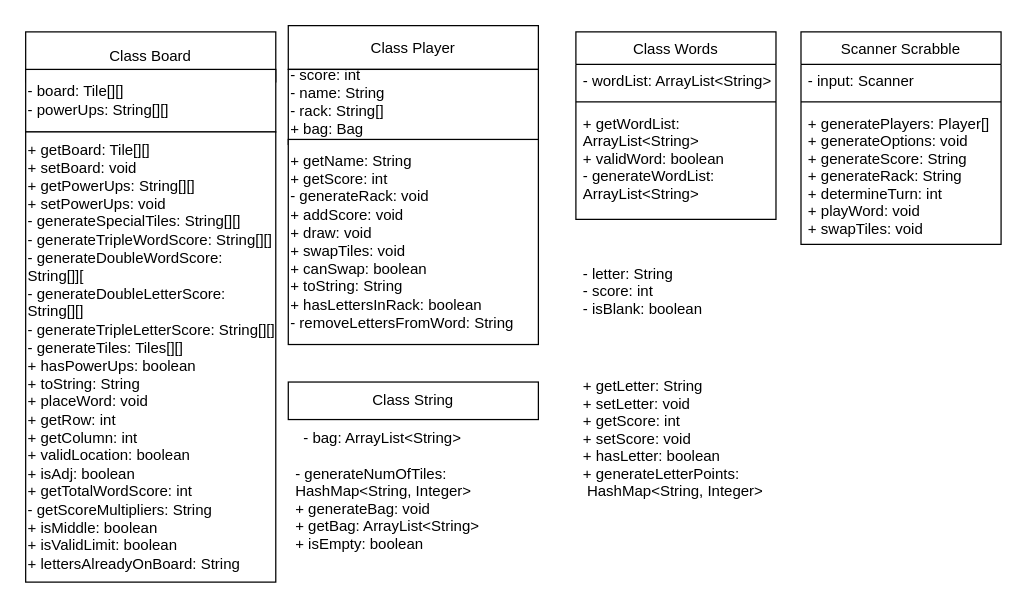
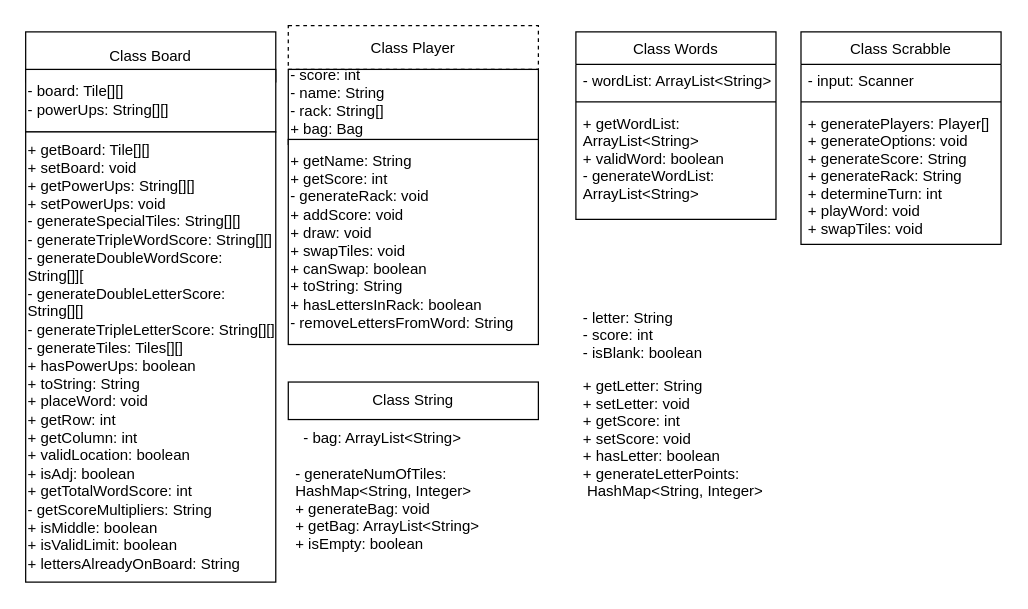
(413, 48) -> (413, 48)
(900, 49) -> (900, 49)
(676, 291) -> (676, 335)
